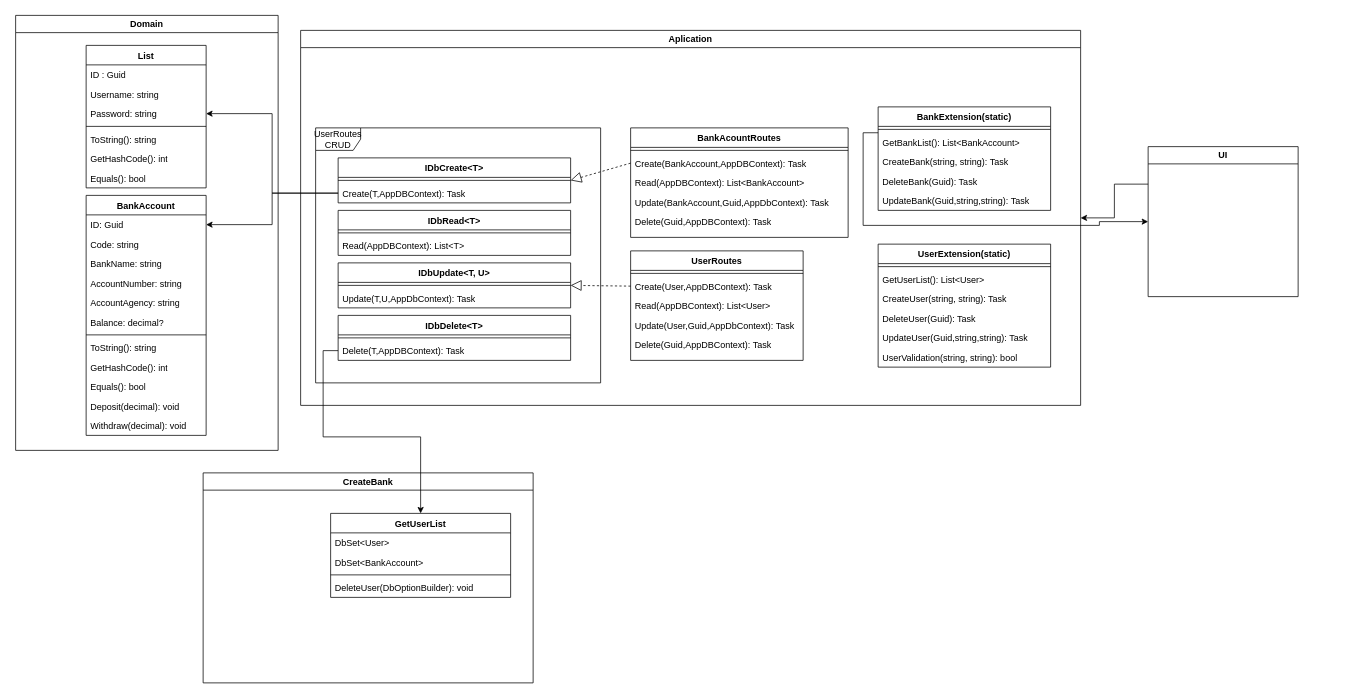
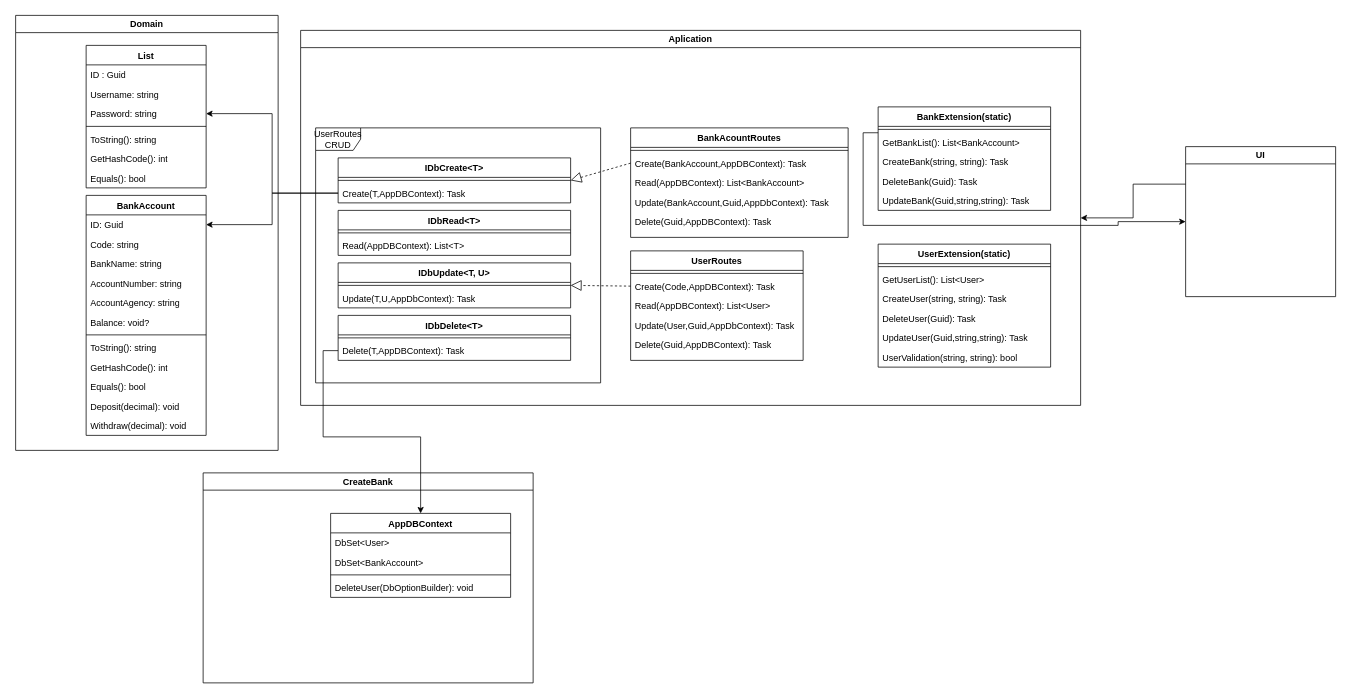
(1223, 222) -> (1260, 222)
(709, 287) -> (709, 287)
(127, 323) -> (121, 323)
(420, 524) -> (420, 524)
